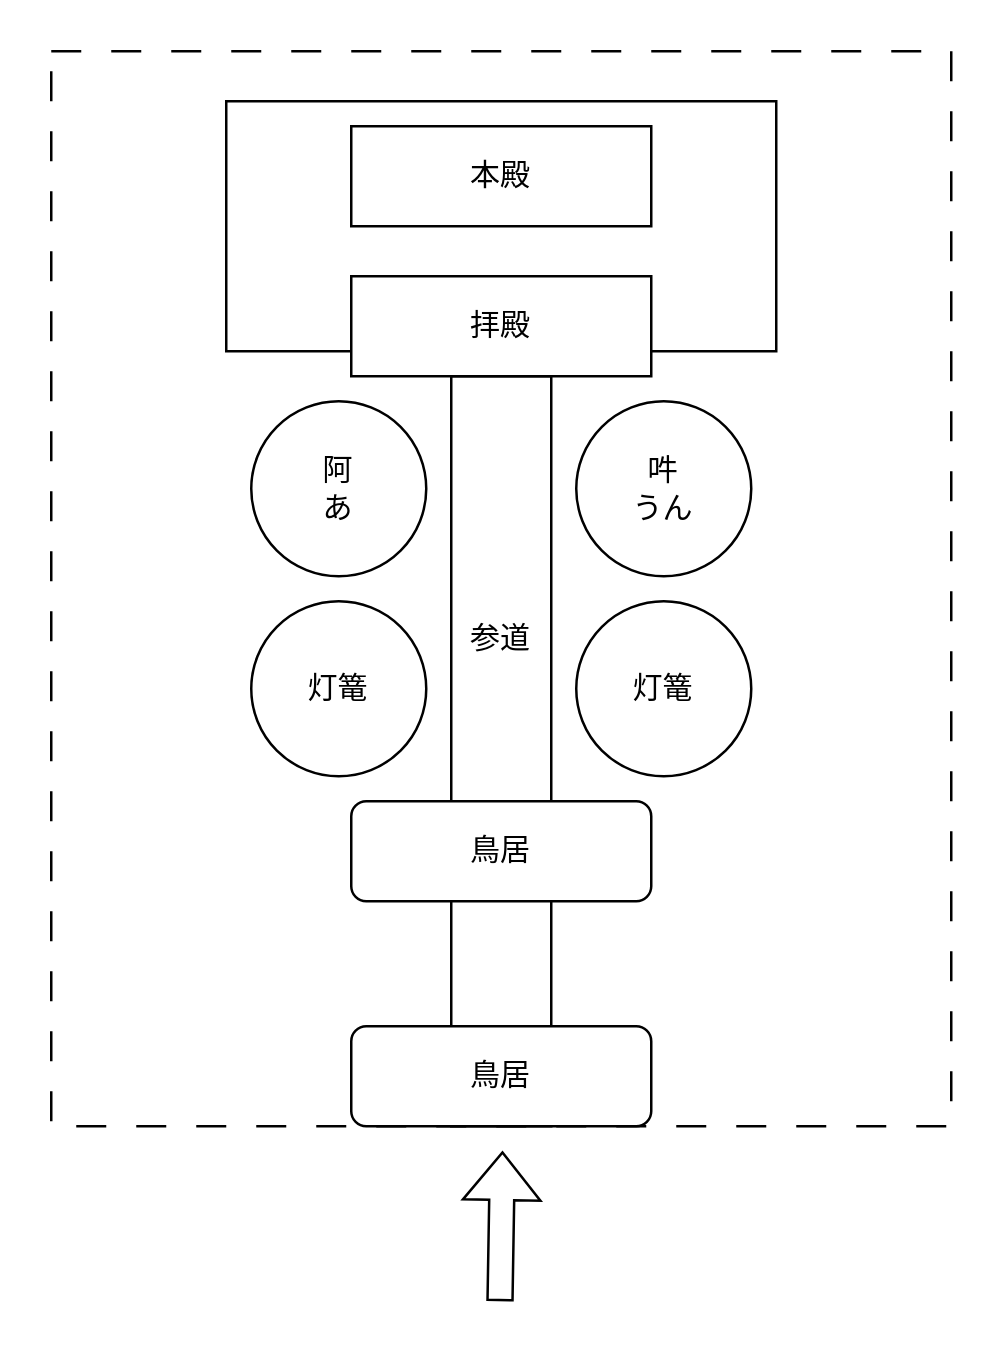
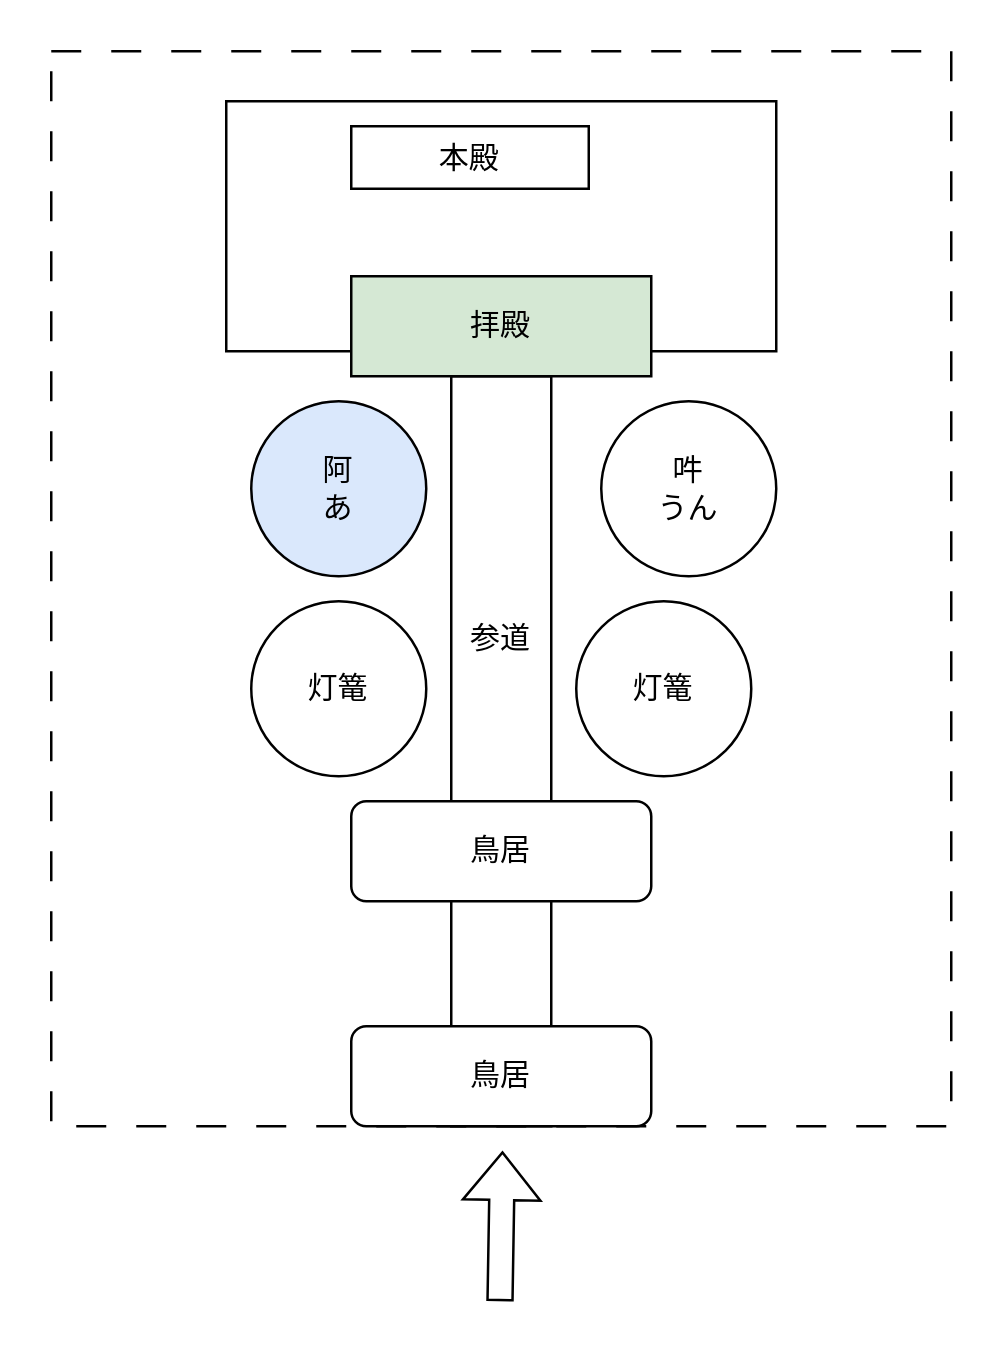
(501, 176) -> (470, 158)
(501, 326) -> (501, 326)
(339, 489) -> (339, 489)
(664, 489) -> (689, 489)
